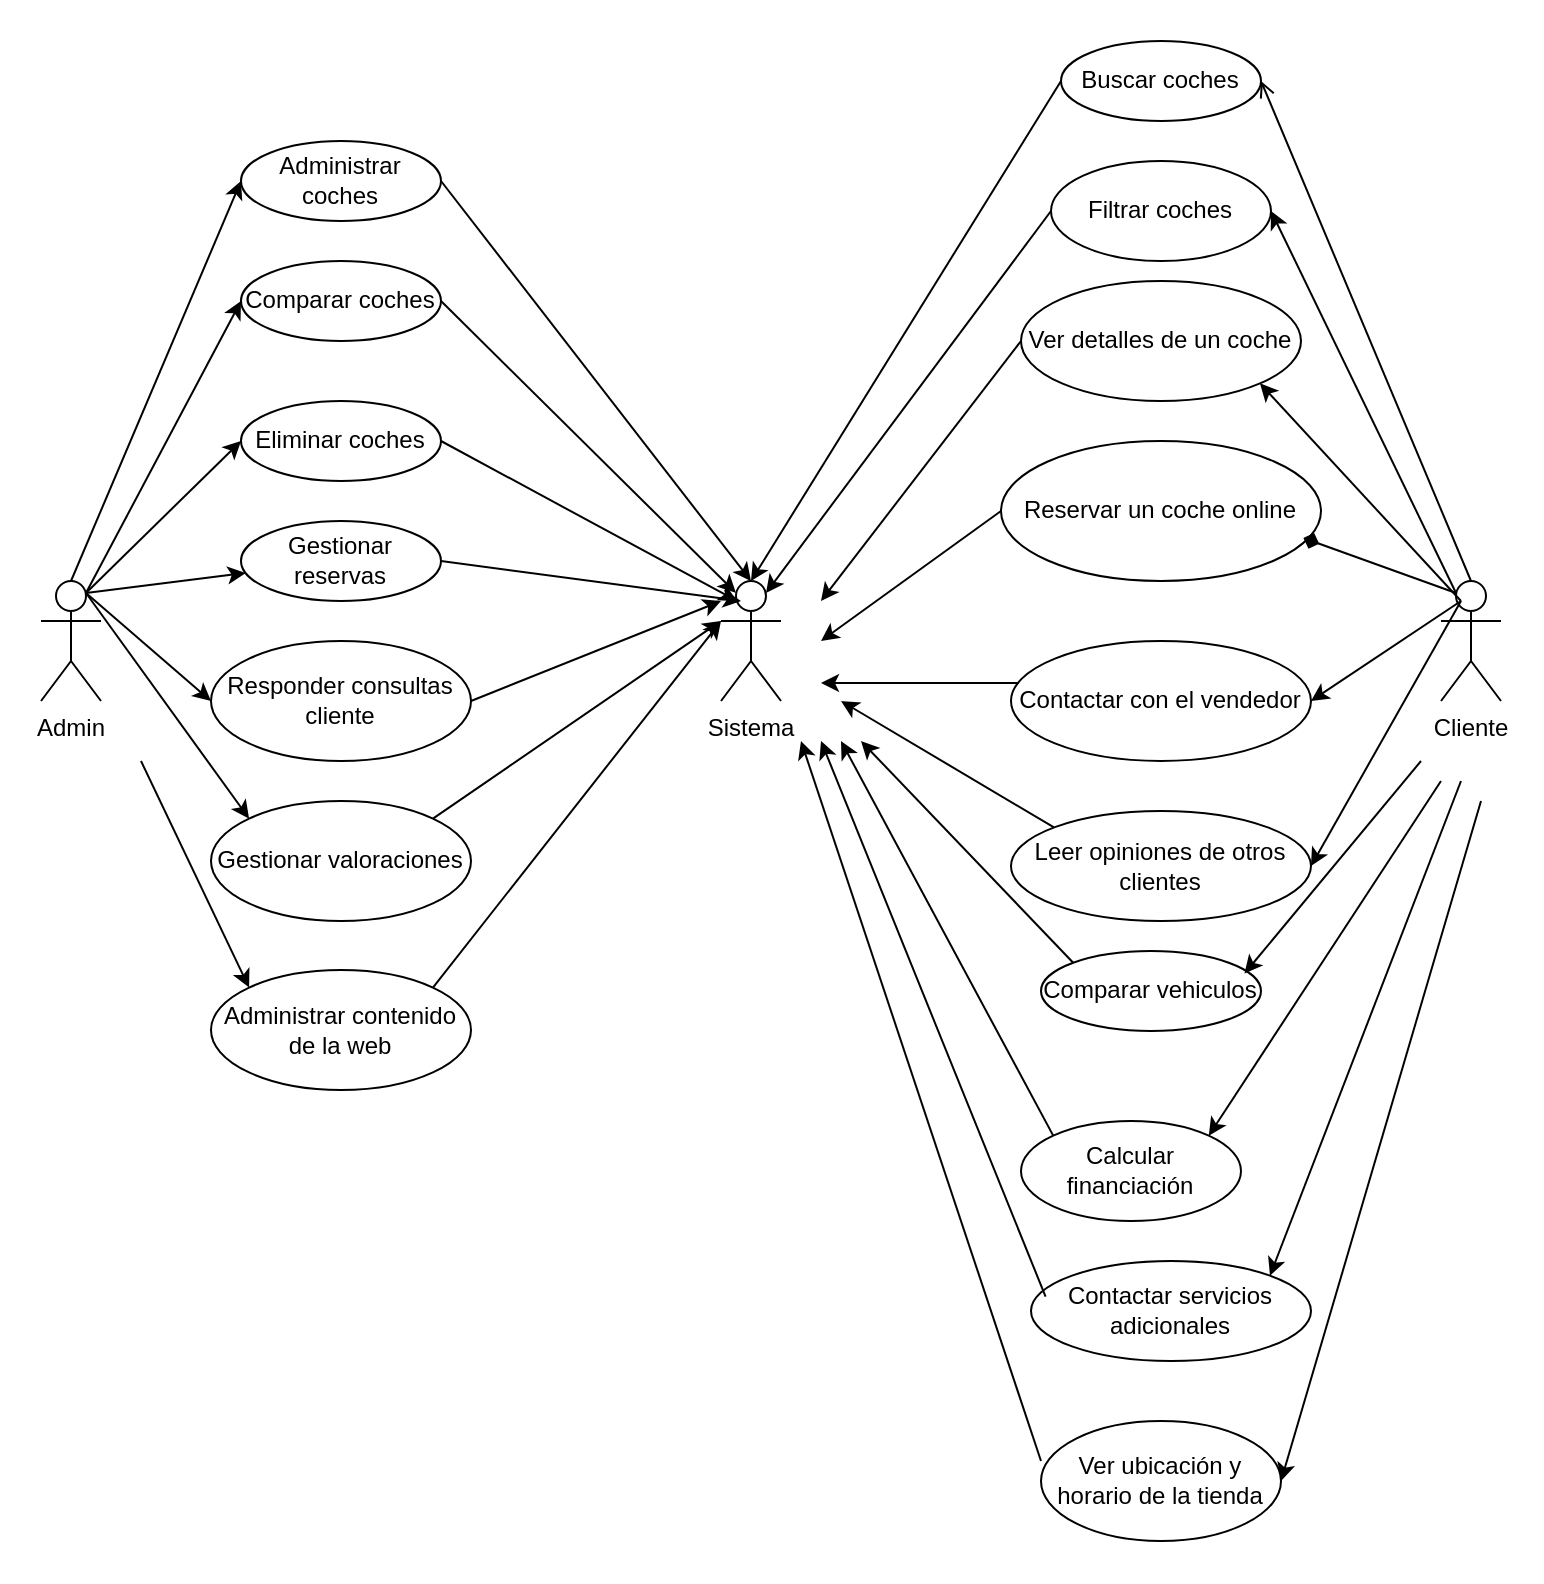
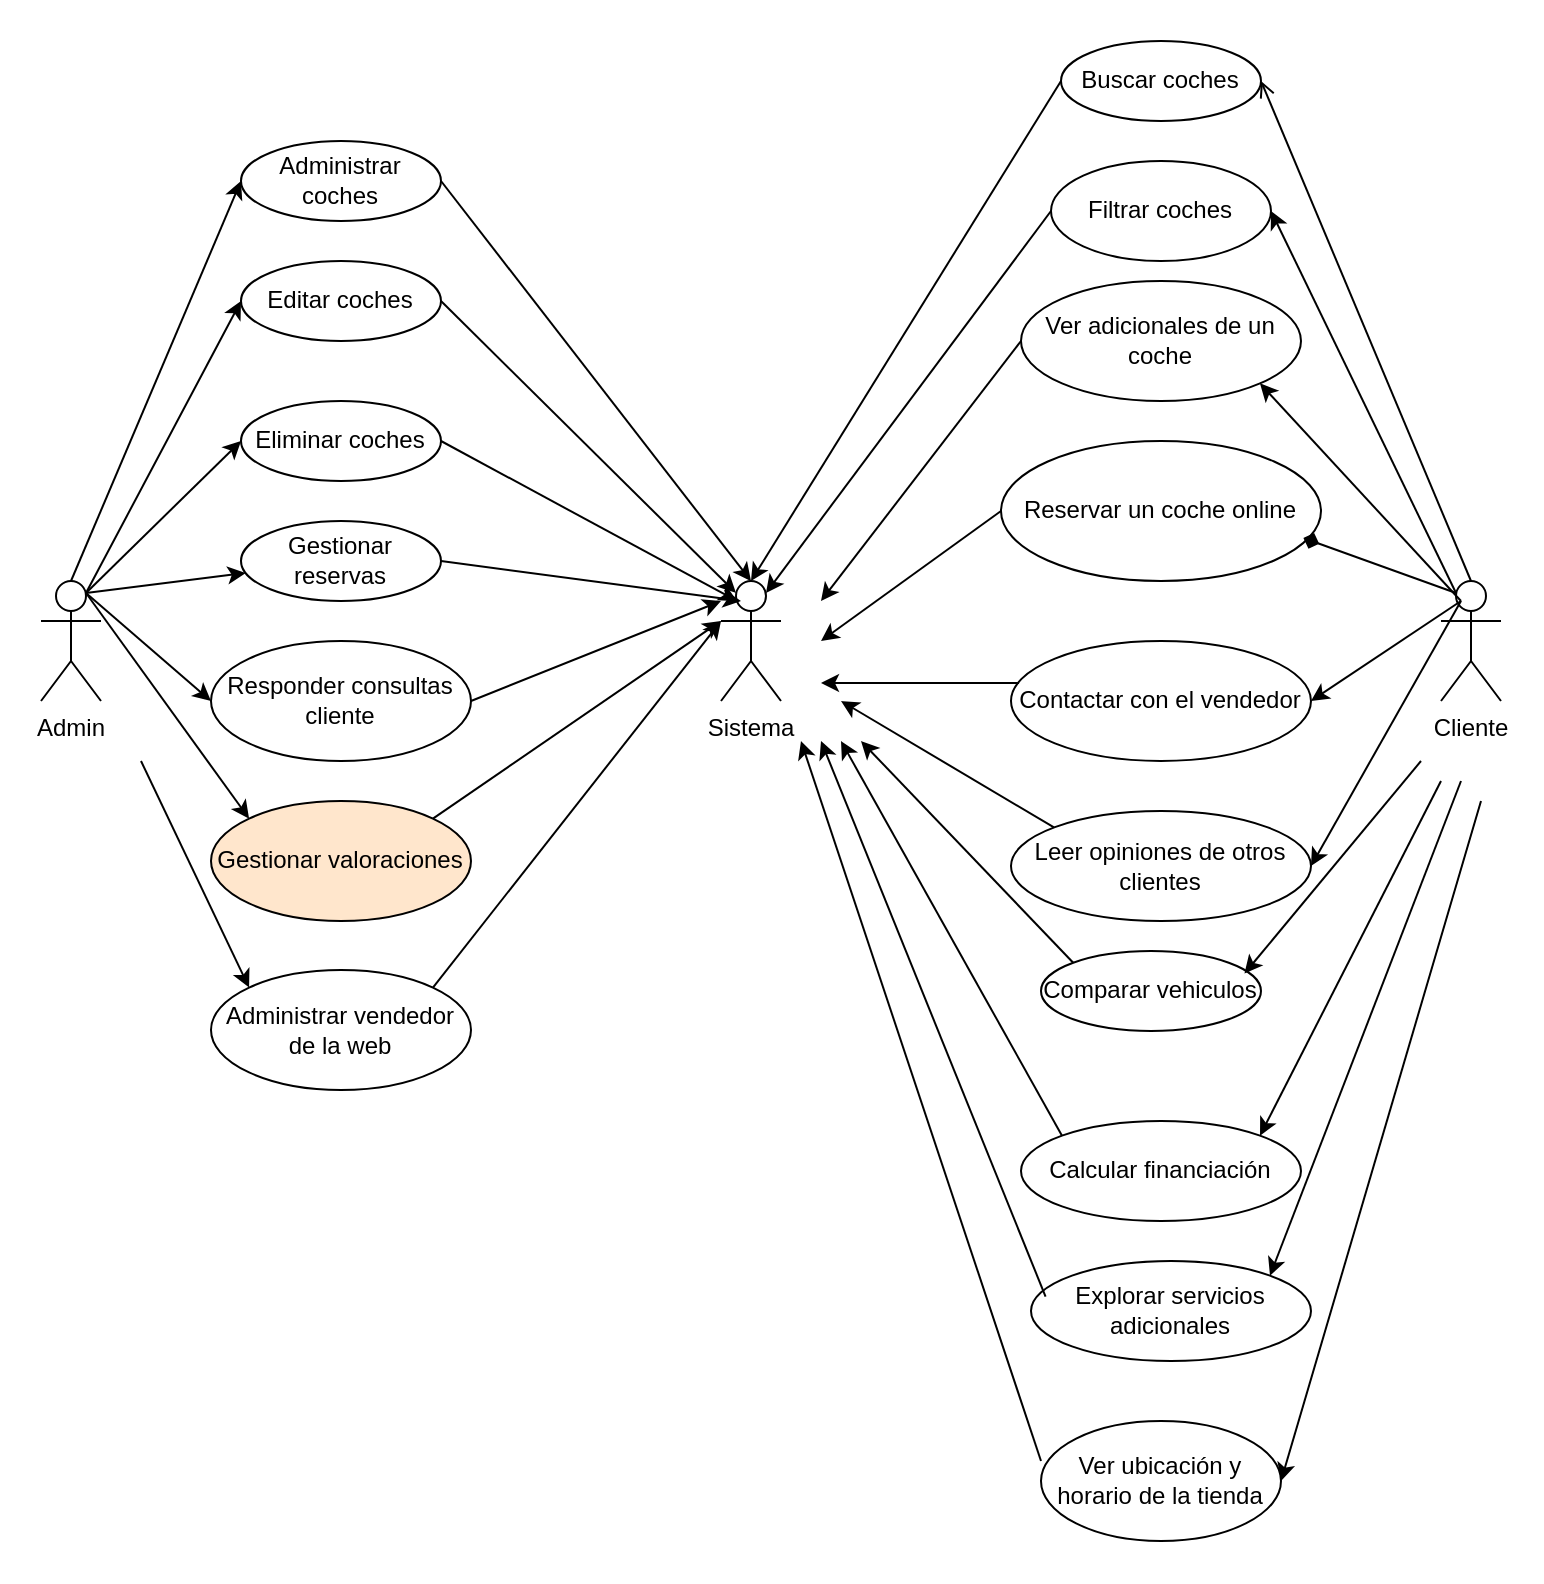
(341, 301) -> (341, 301)
(1161, 341) -> (1161, 341)
(341, 861) -> (341, 861)
(341, 1031) -> (341, 1031)
(1131, 1171) -> (1161, 1171)
(1171, 1311) -> (1171, 1311)
